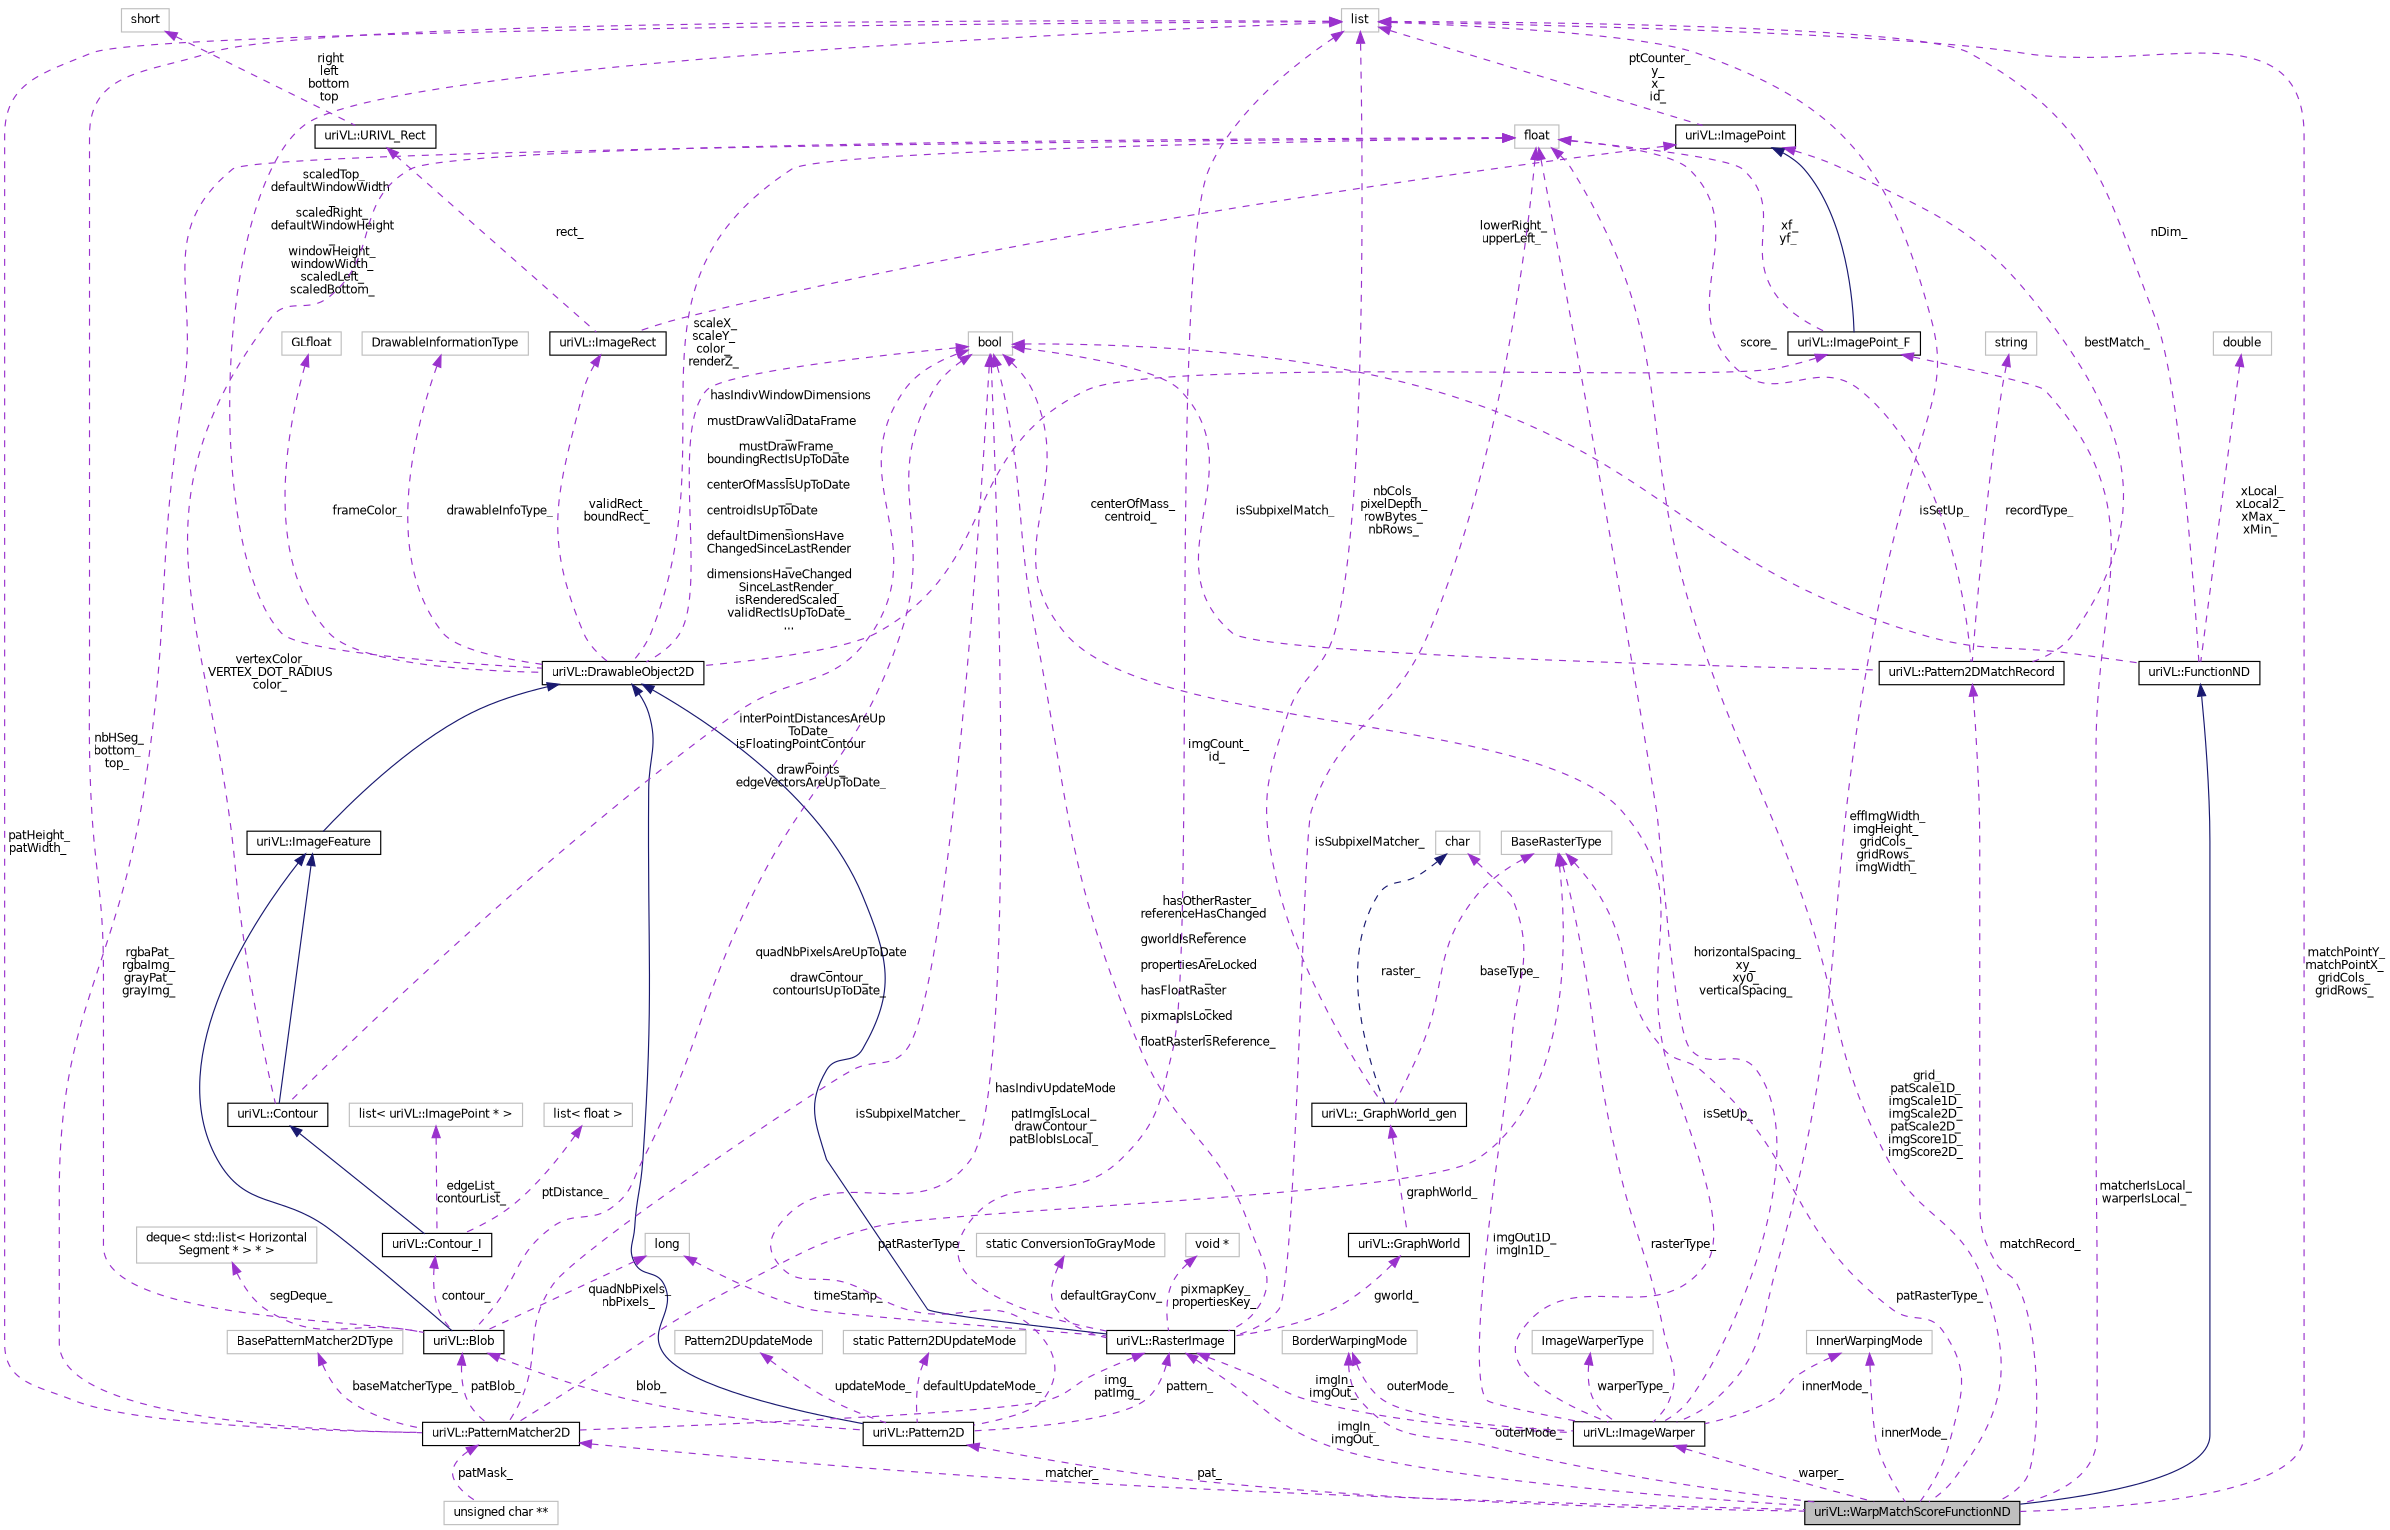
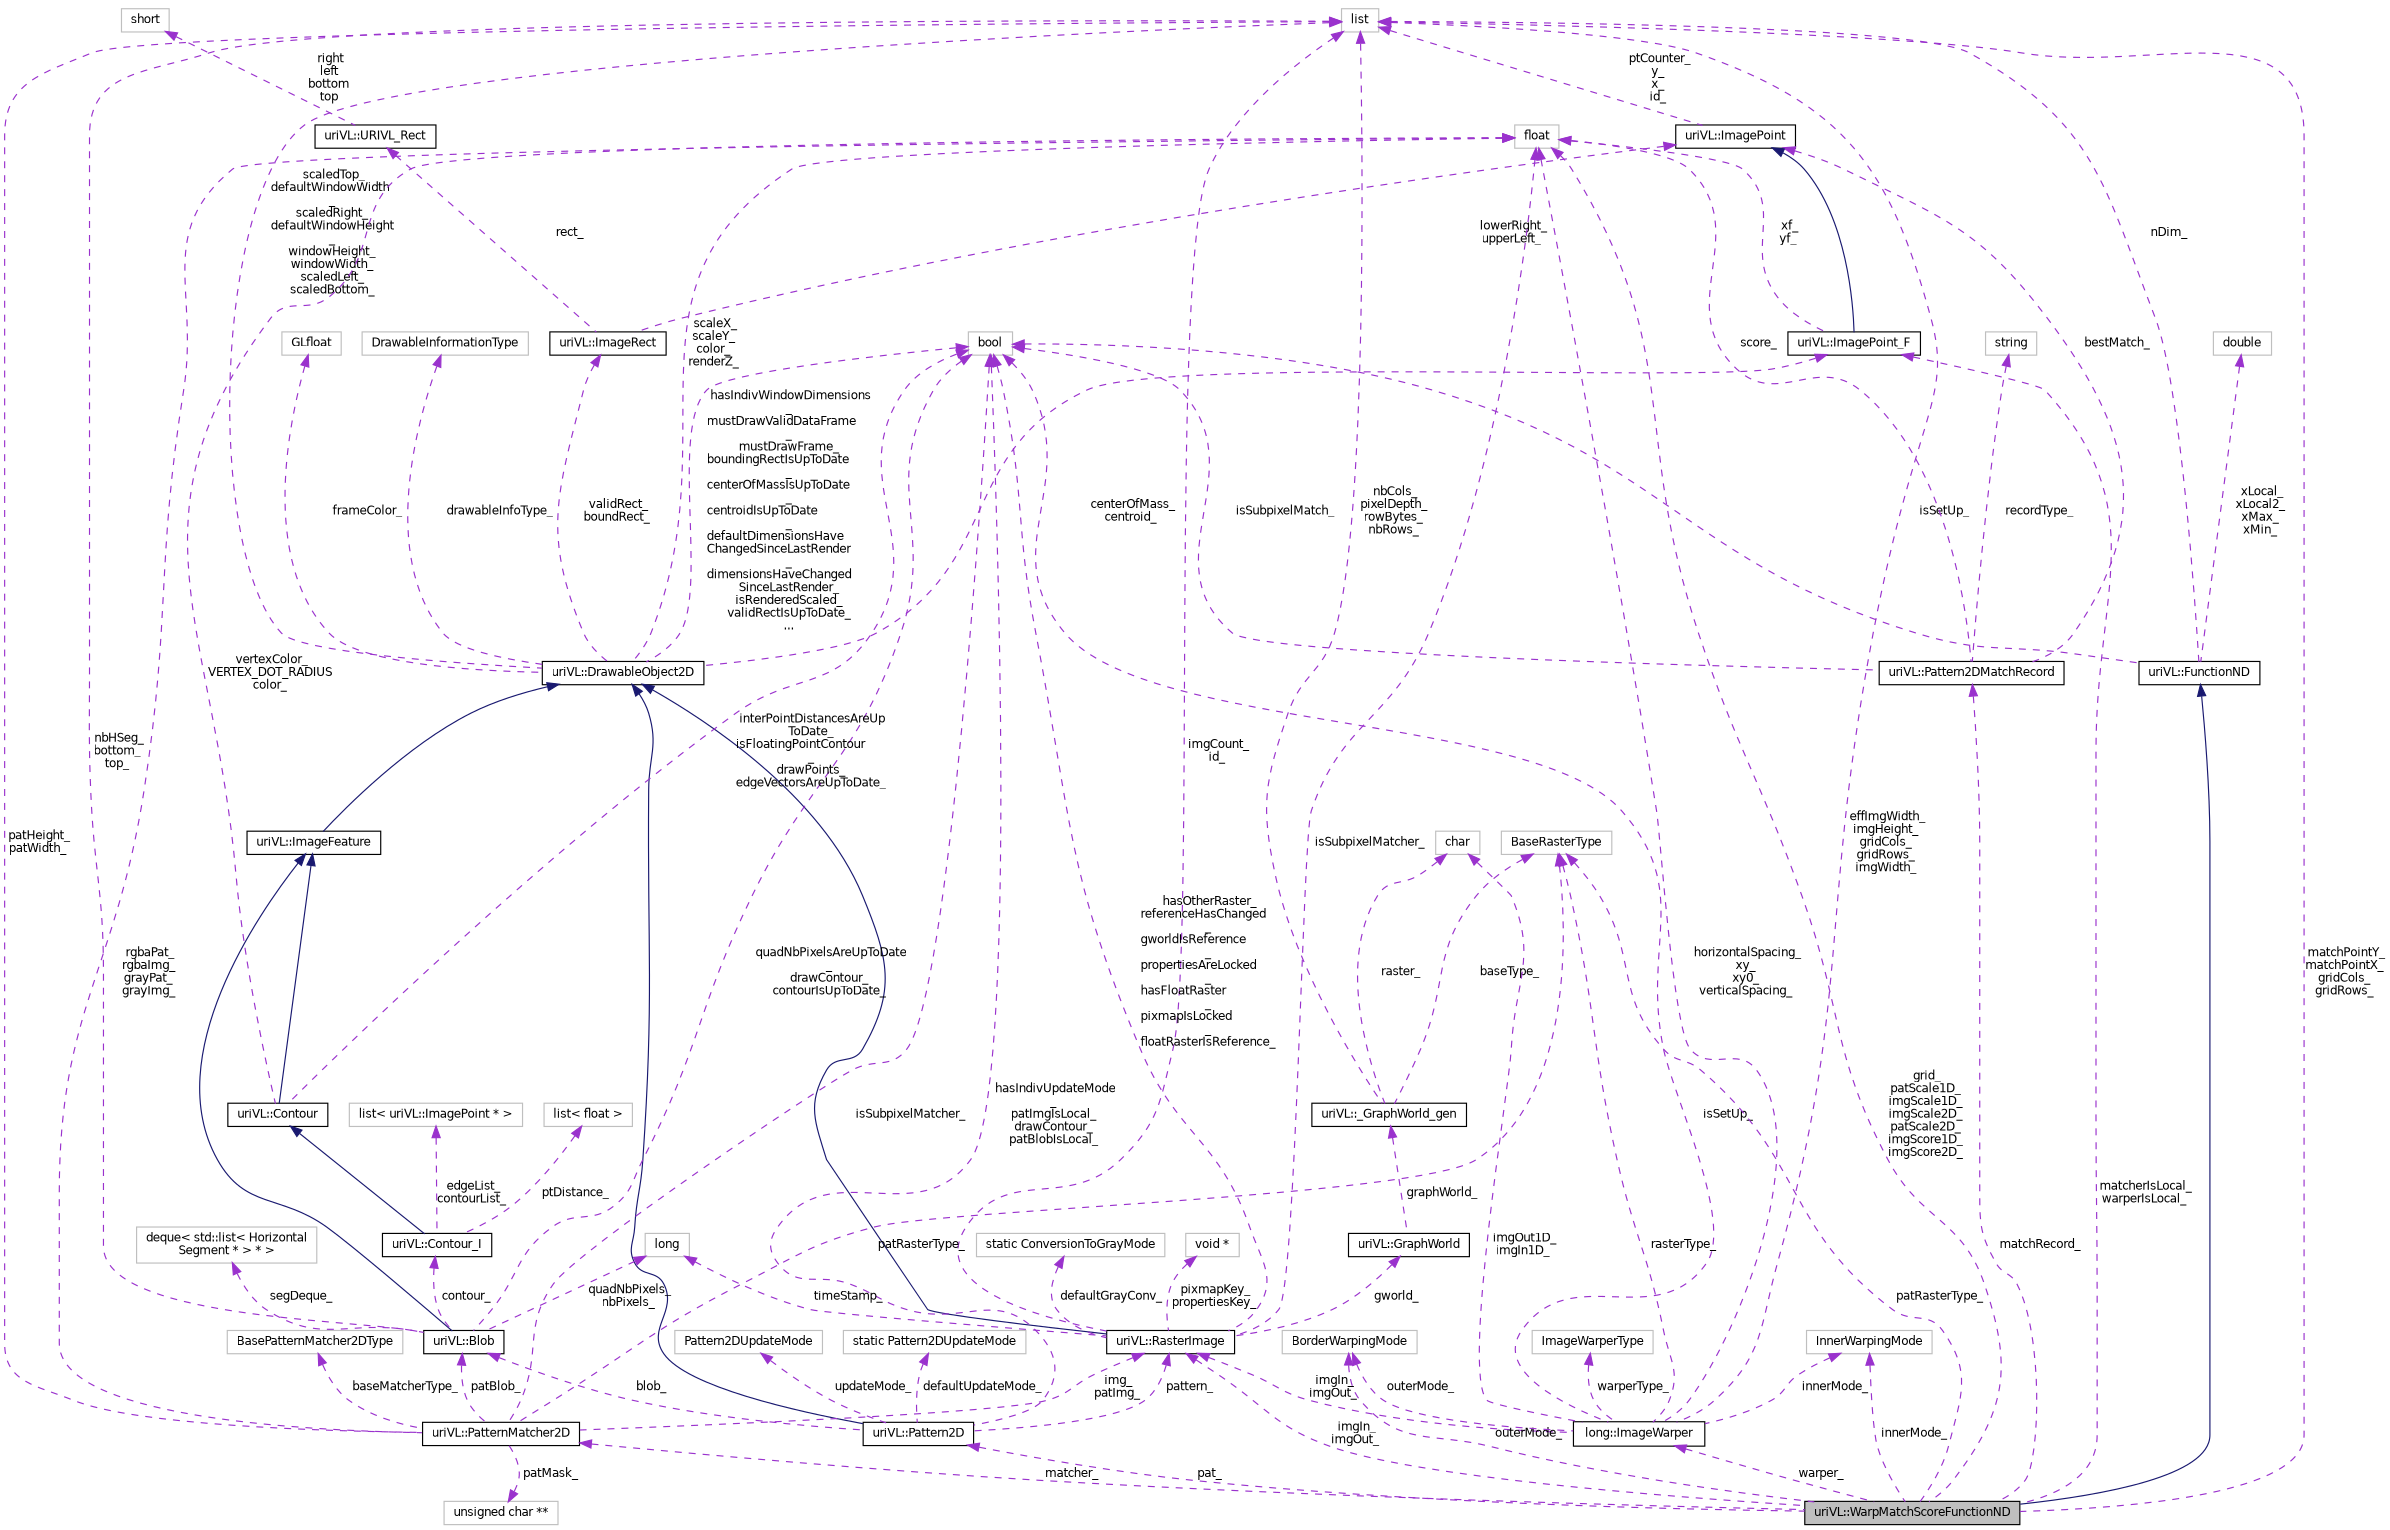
(1358, 965) -> (1358, 965)
(1639, 1434) -> (1639, 1434)
(454, 1479) -> (519, 1468)
